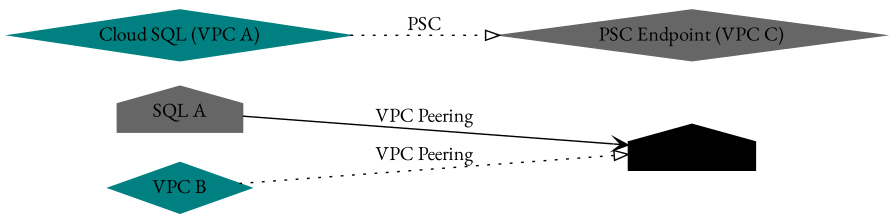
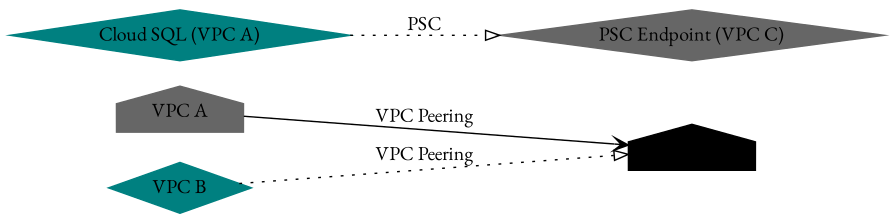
(180, 112) -> (180, 112)
